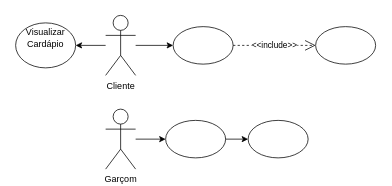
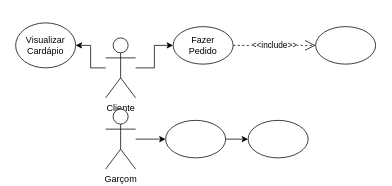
(45, 38) -> (45, 45)
(120, 45) -> (120, 68)
none -> (203, 45)
